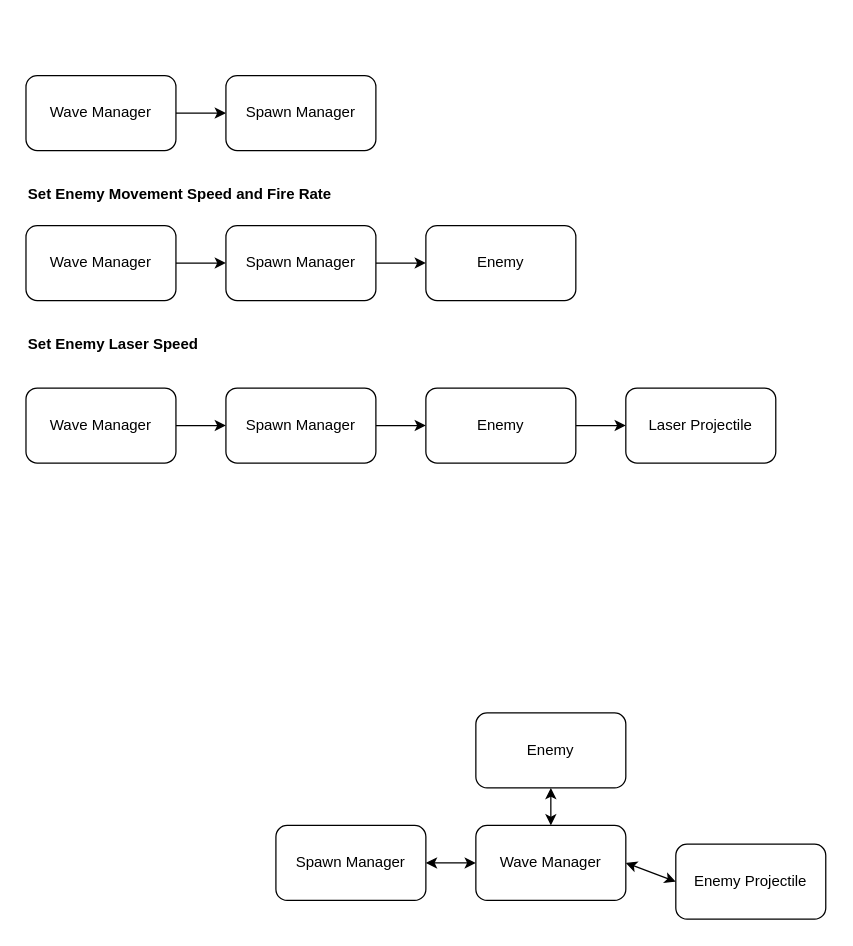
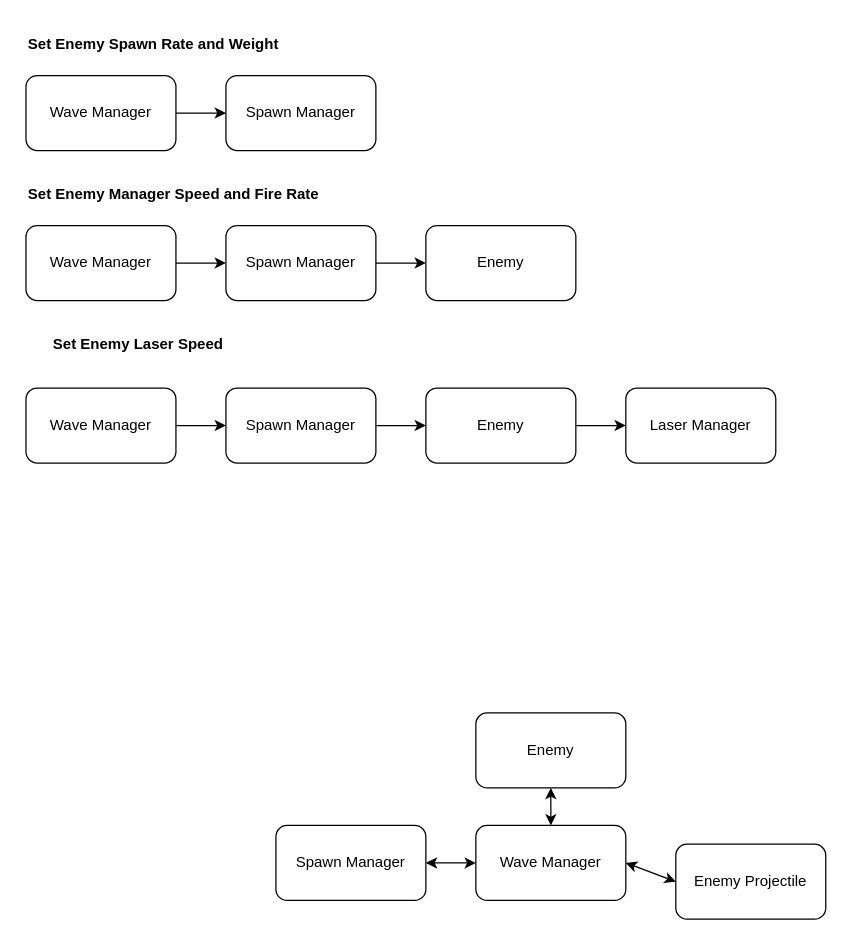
none -> (157, 44)
(174, 194) -> (170, 194)
(401, 344) -> (426, 344)
(701, 426) -> (701, 426)
